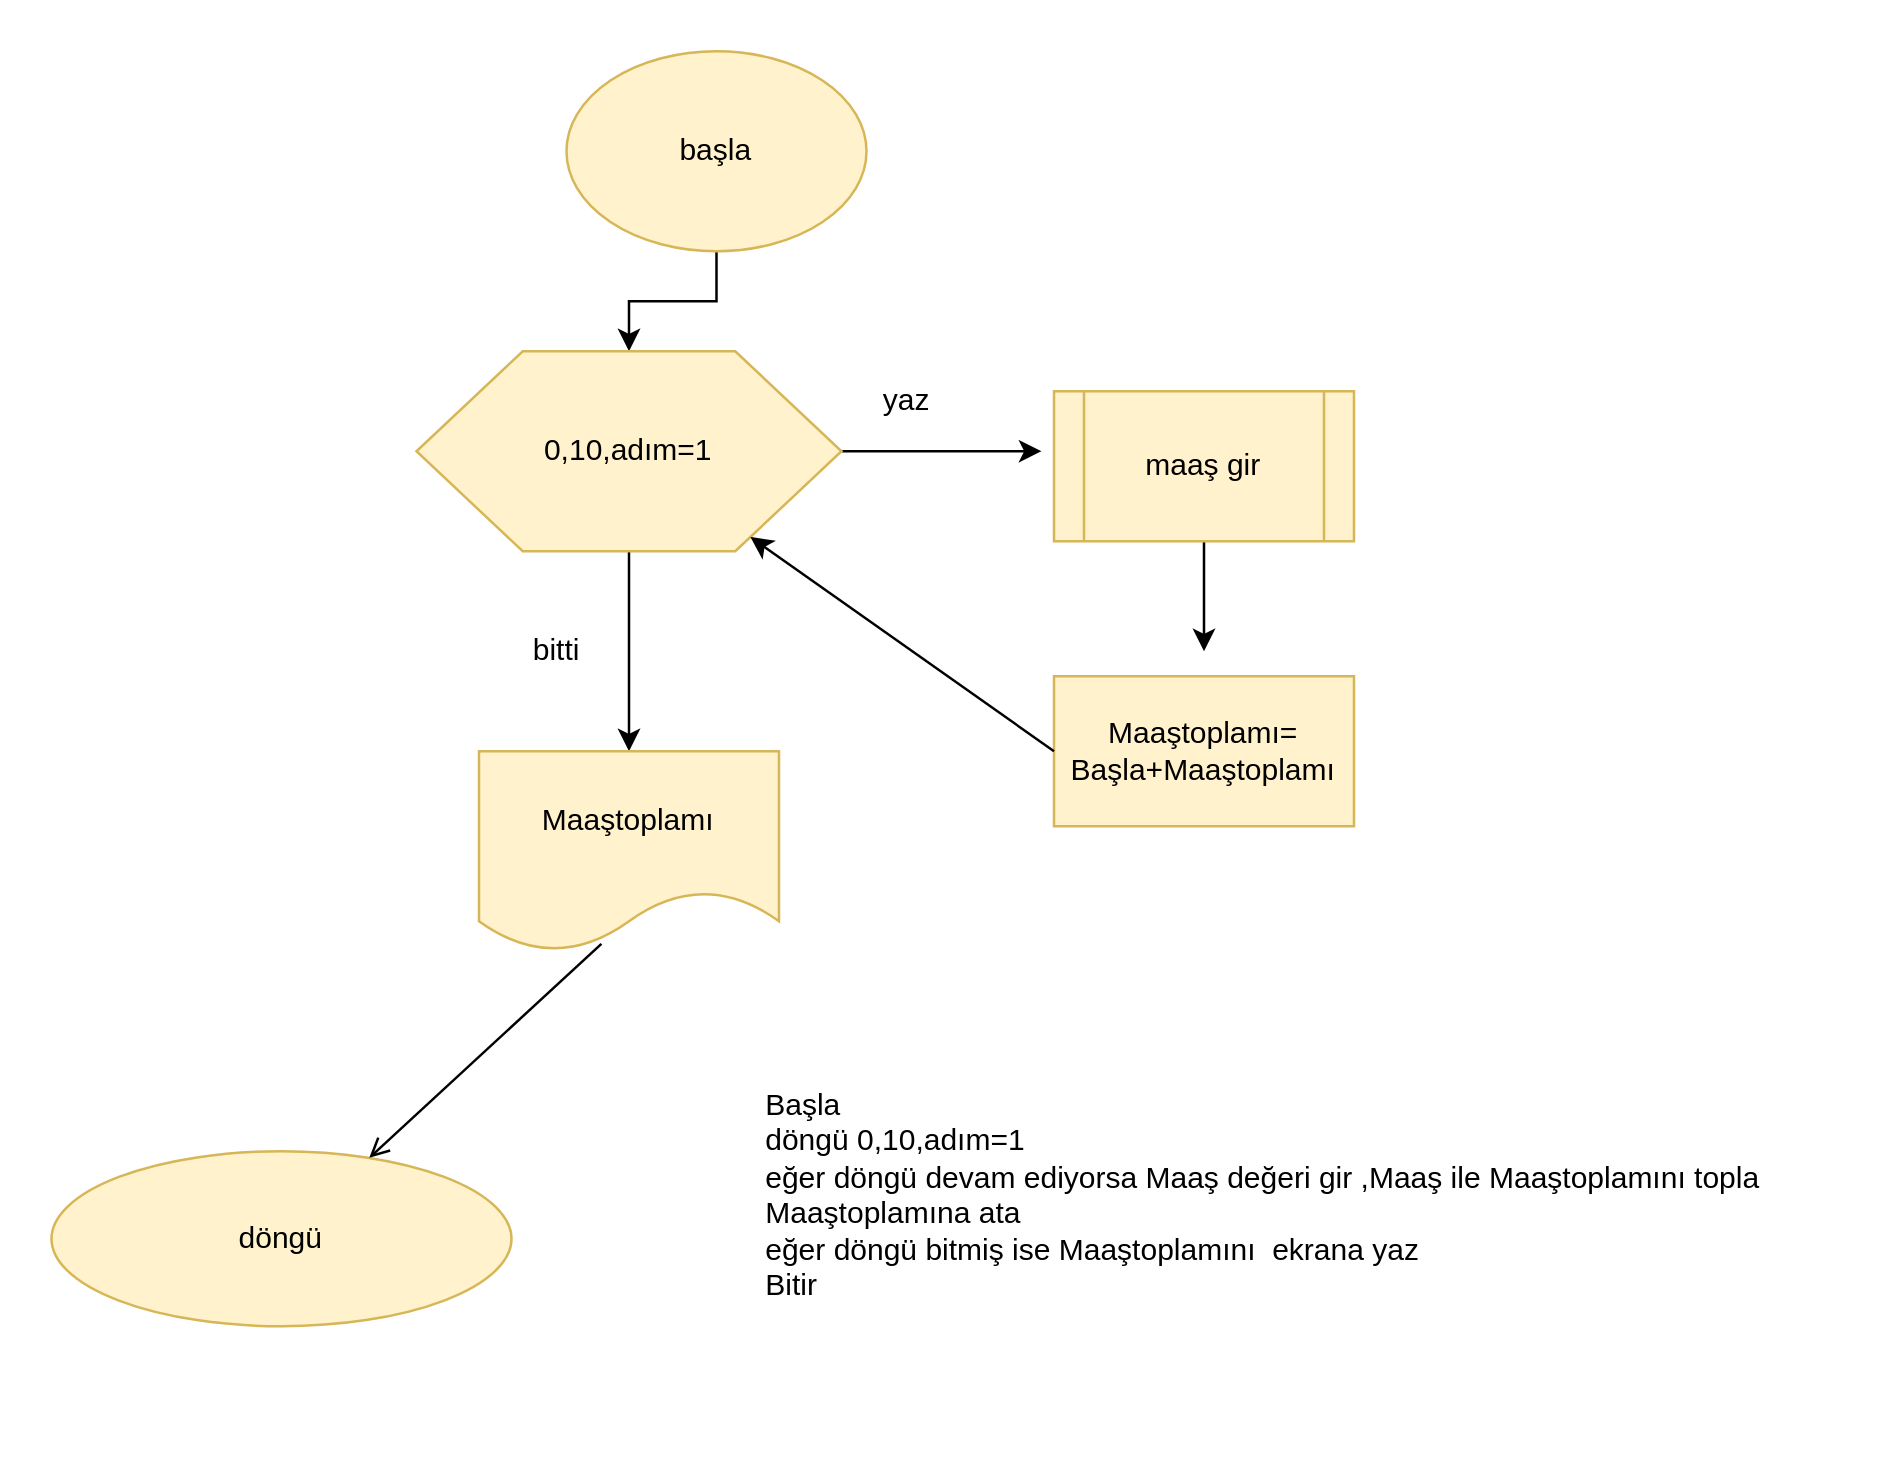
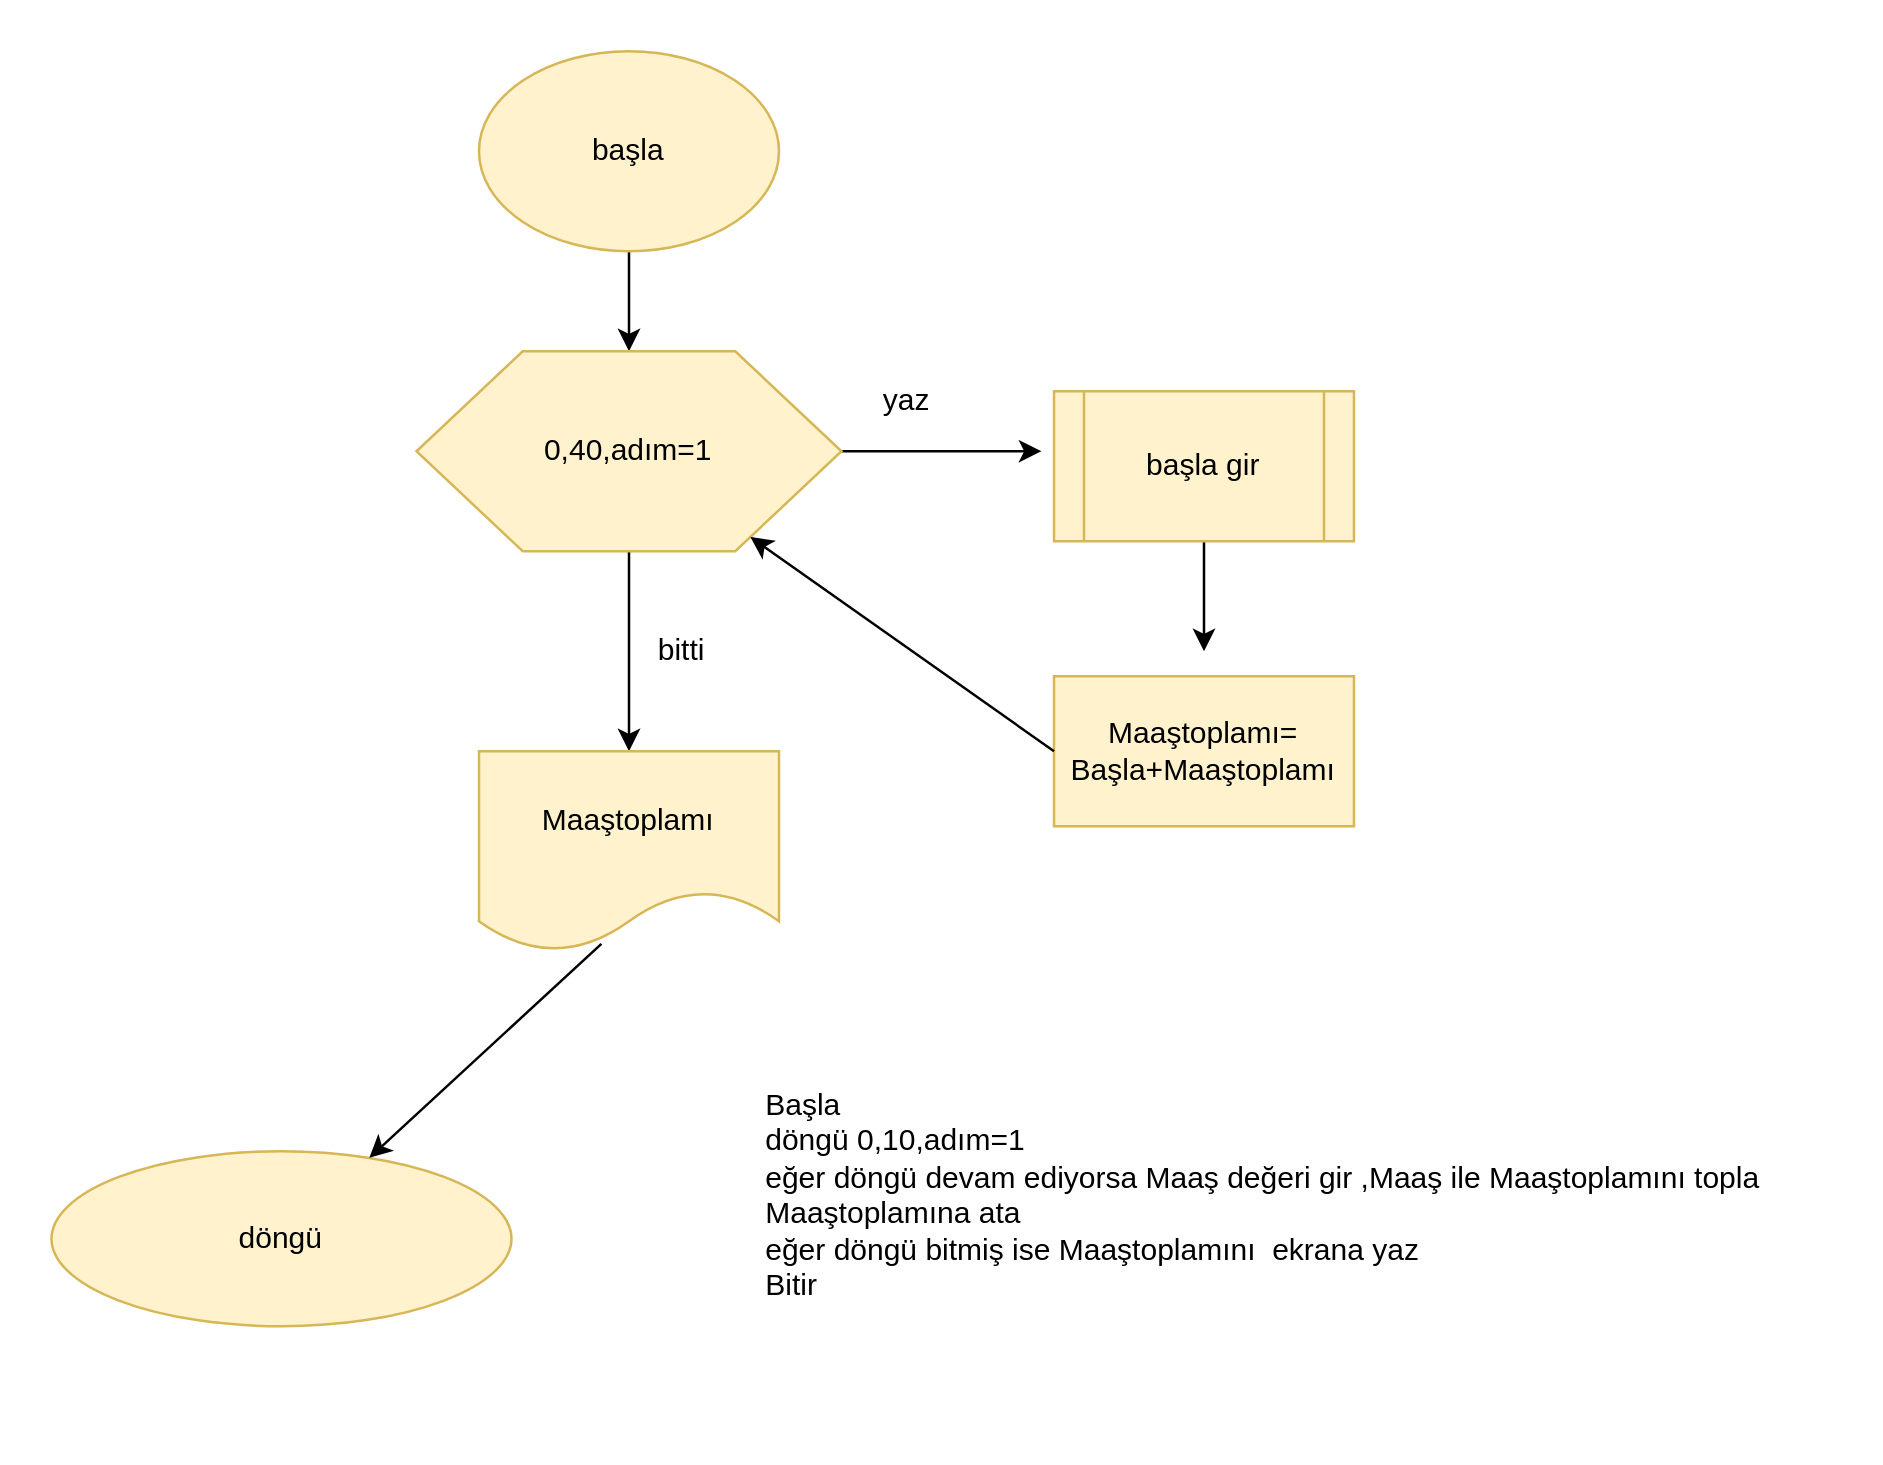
(716, 151) -> (629, 151)
(629, 451) -> (629, 451)
(1204, 466) -> (1204, 466)
(566, 651) -> (691, 651)
(379, 1149) -> (382, 1146)
